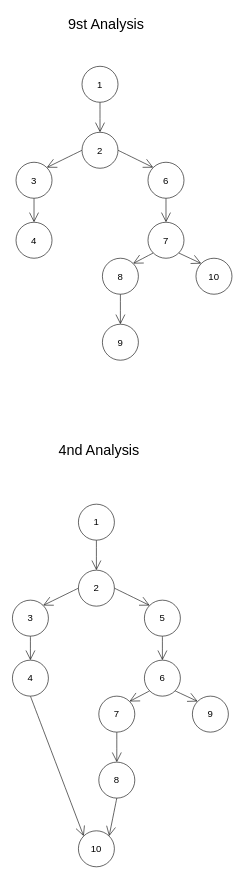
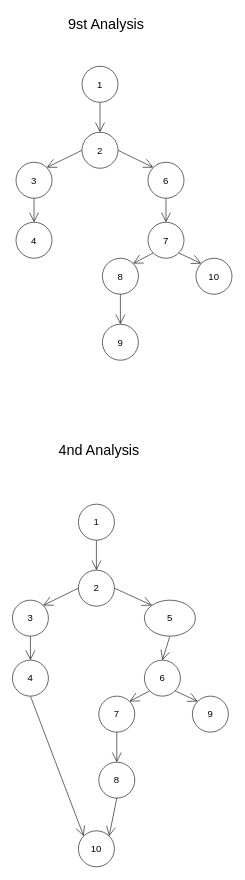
(162, 618) -> (170, 618)
